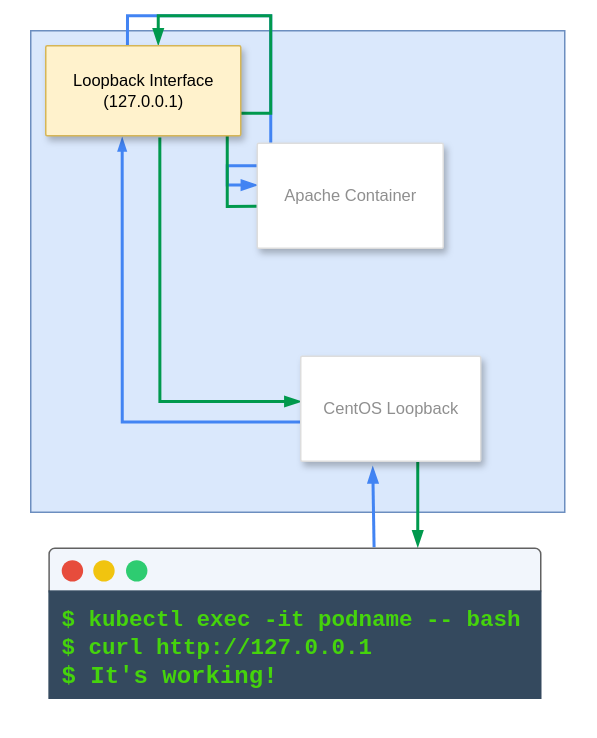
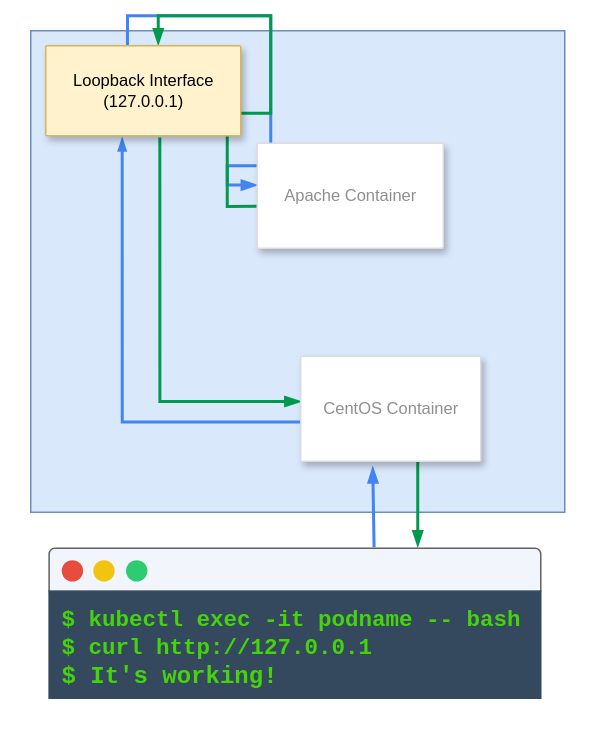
(392, 409) -> (392, 409)
